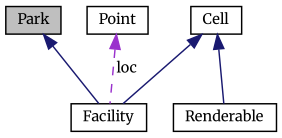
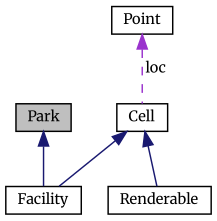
(113, 76) -> (142, 76)
